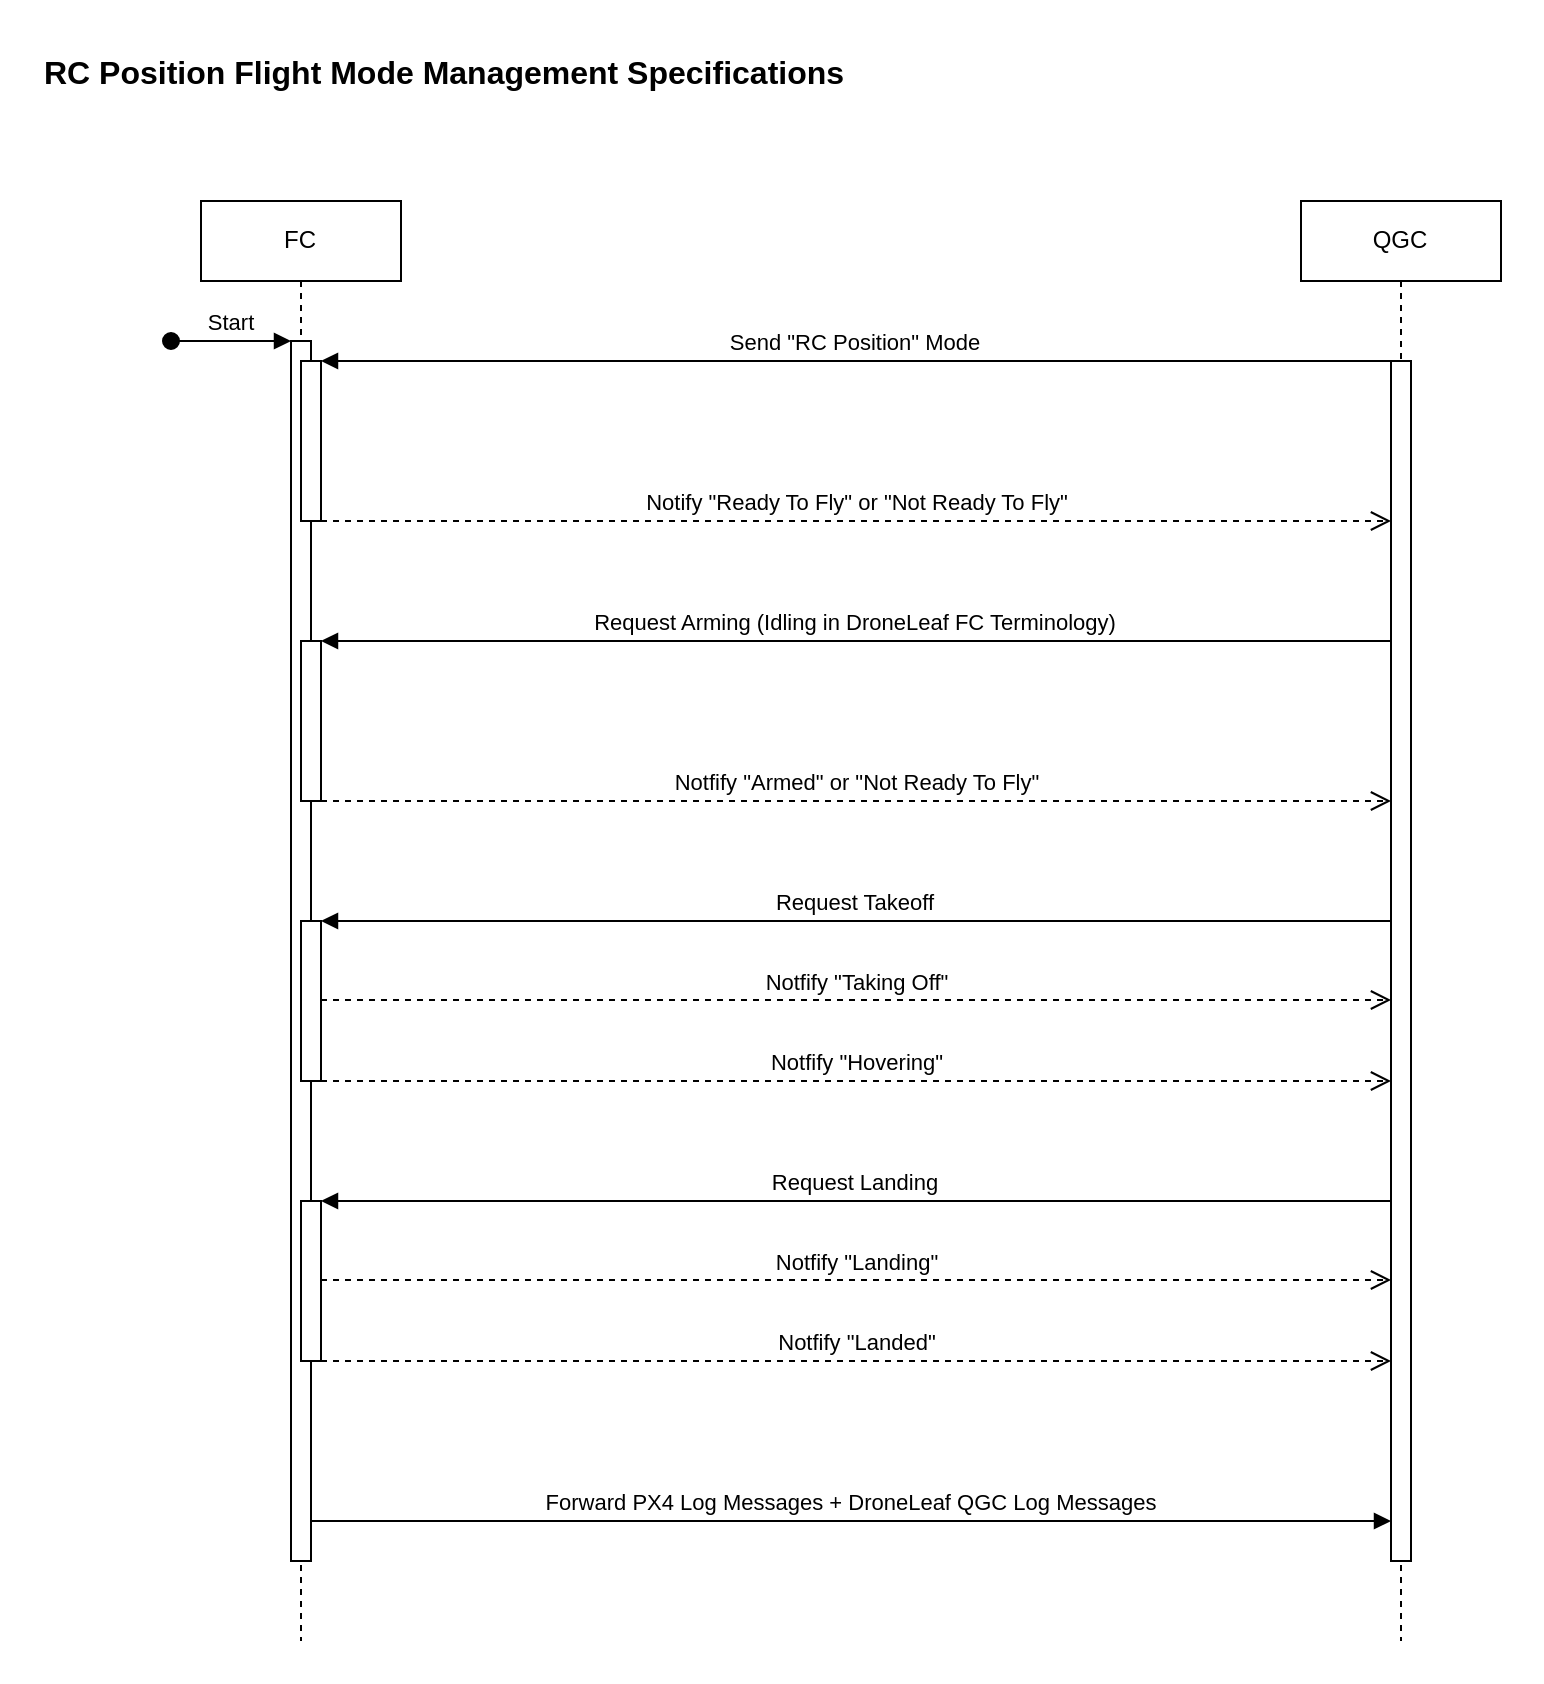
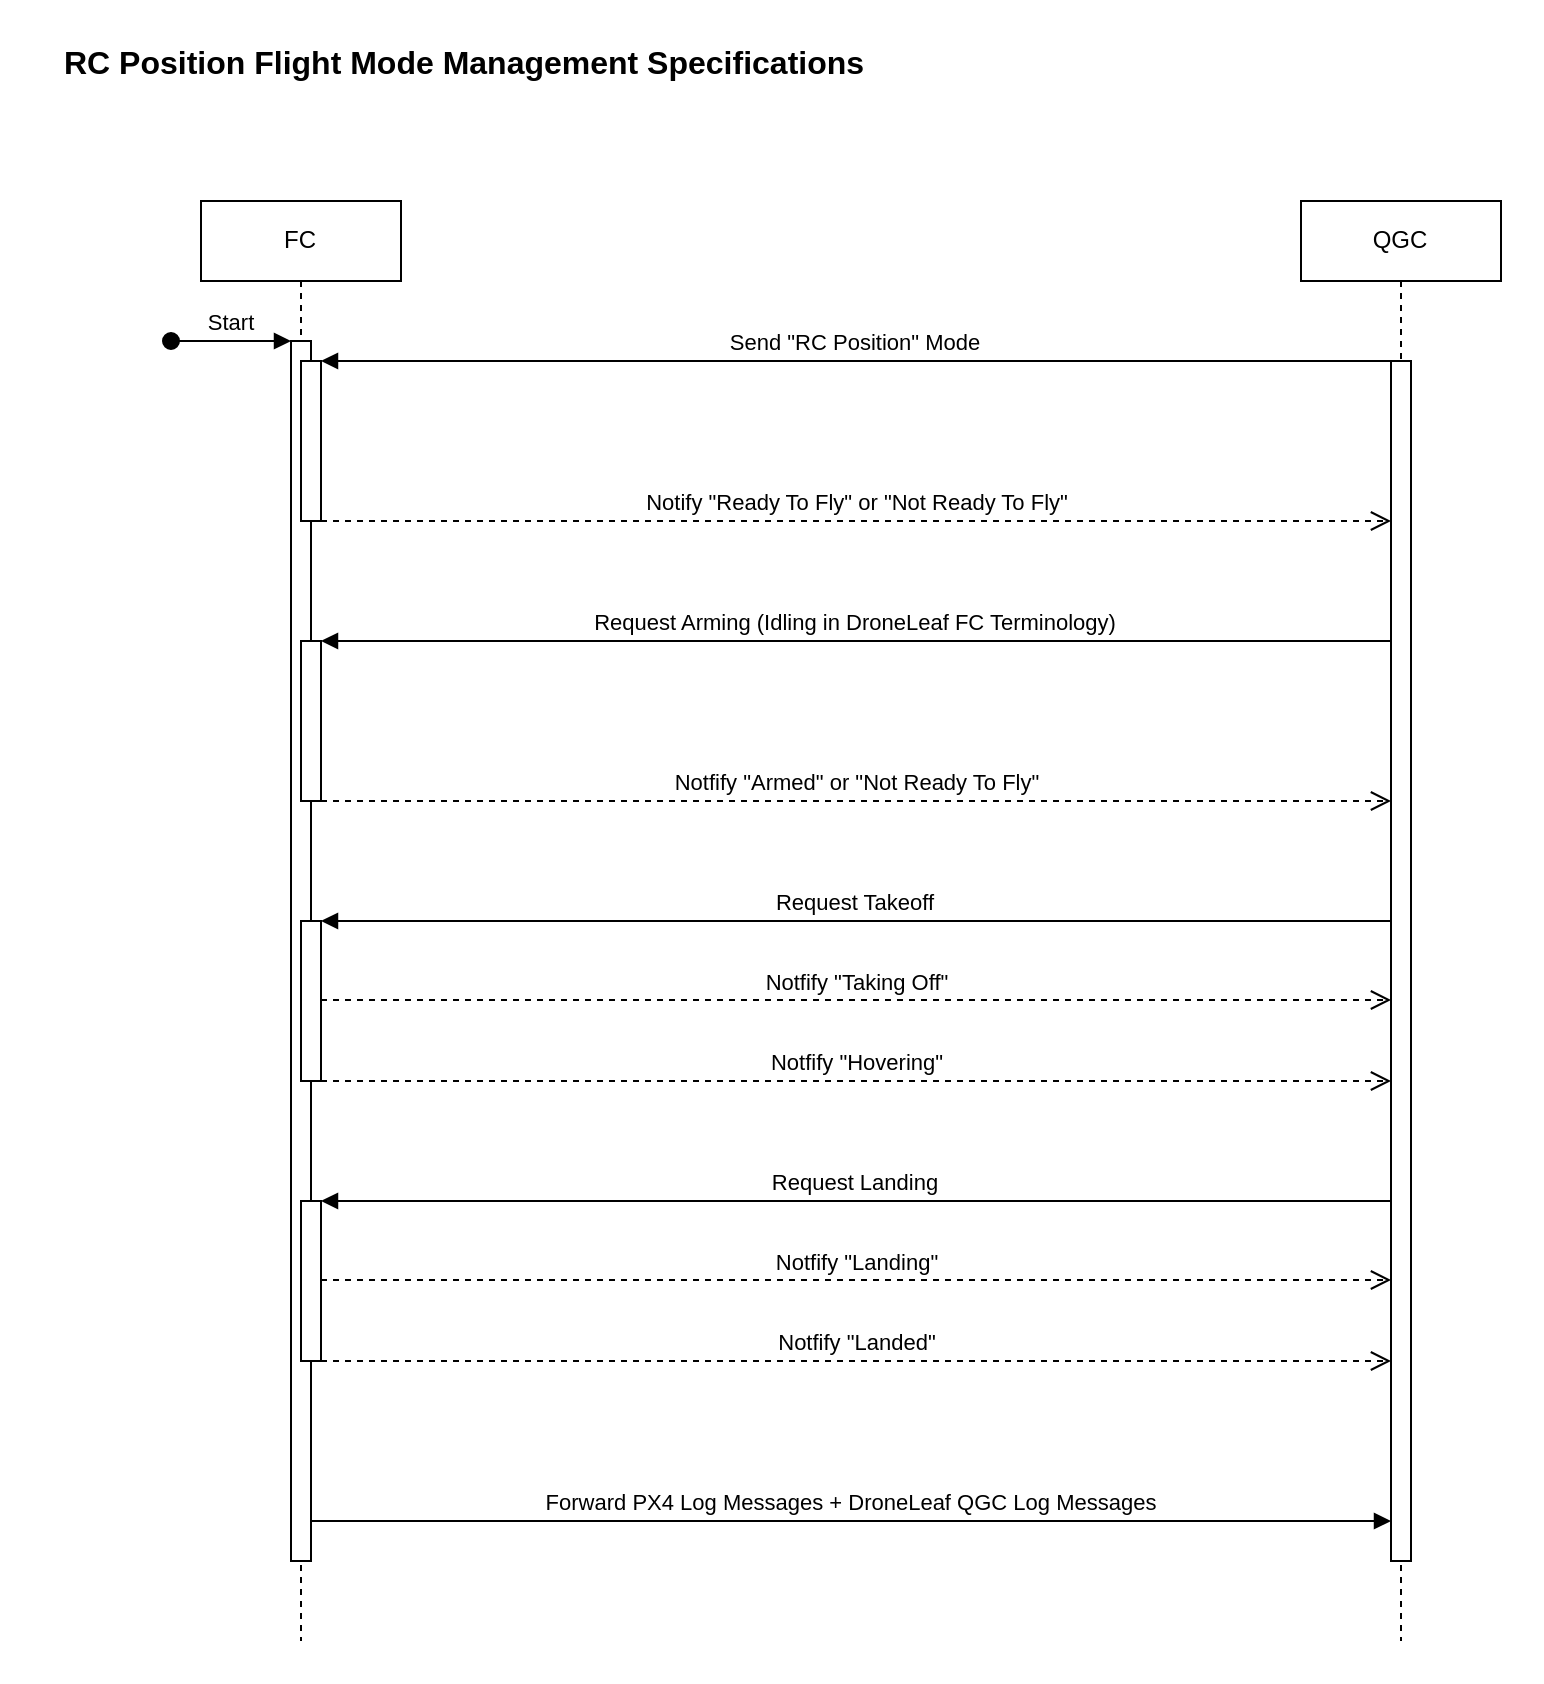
(441, 71) -> (461, 61)
